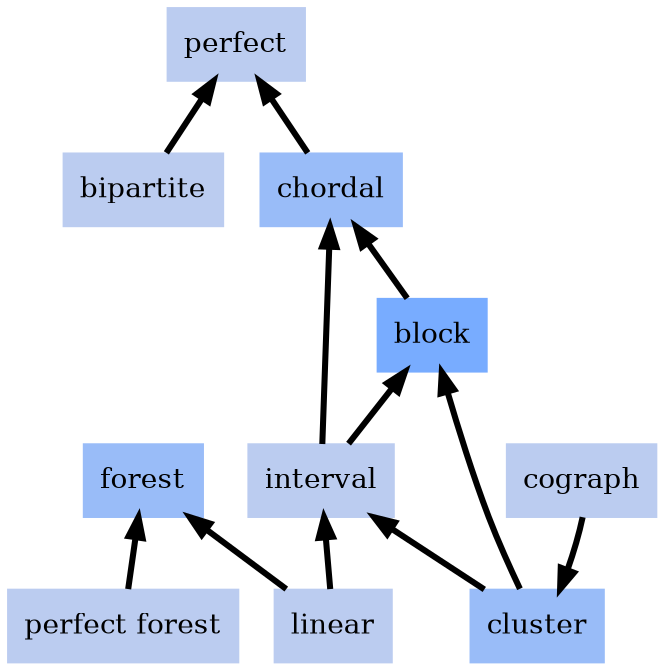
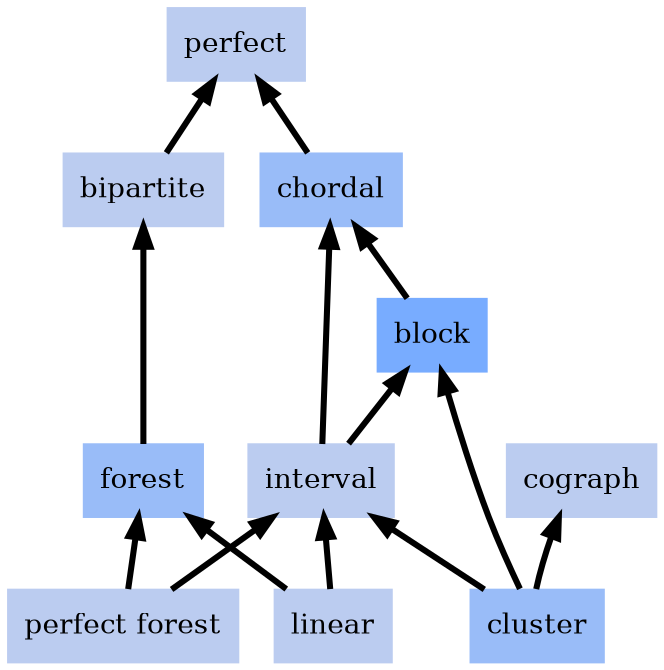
none -> (143, 346)
(576, 544) -> (543, 562)
none -> (214, 559)
